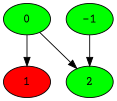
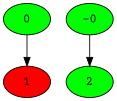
(90, 19) -> (90, 19)
(55, 47) -> none
